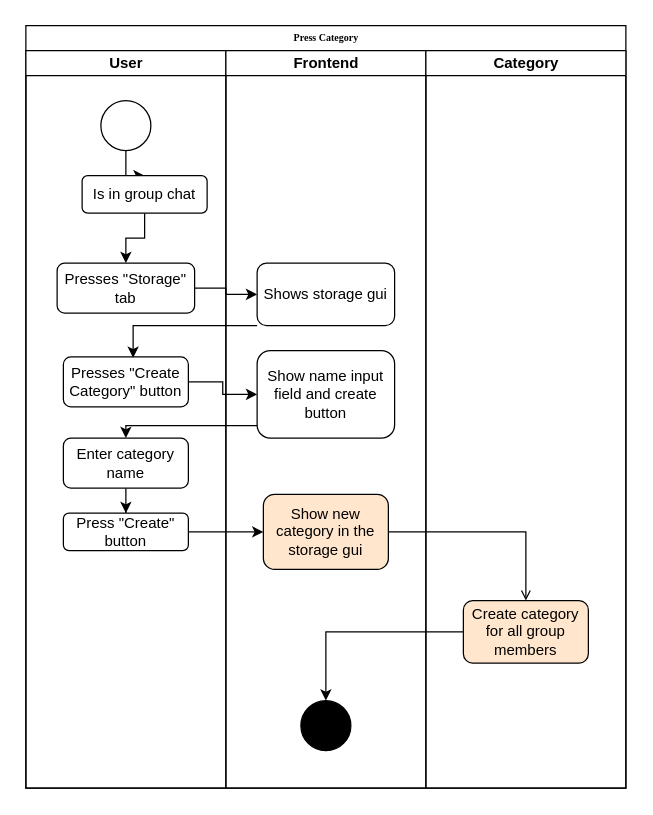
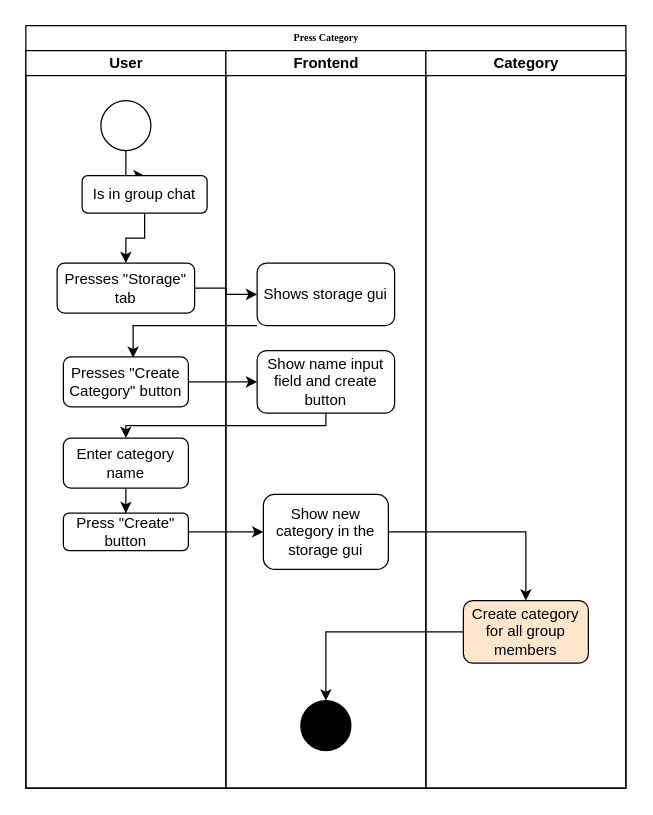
(326, 394) -> (326, 382)
(326, 532) -> (326, 532)
(526, 592) -> (526, 591)
